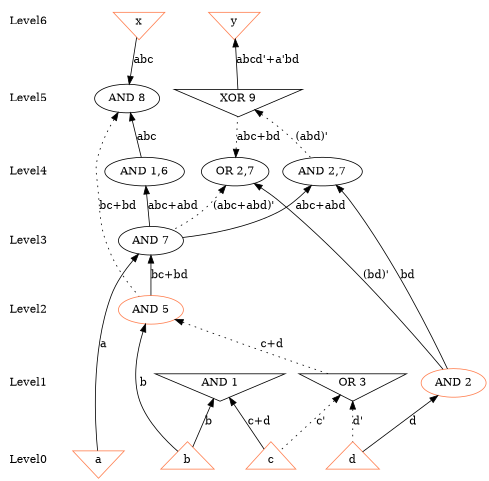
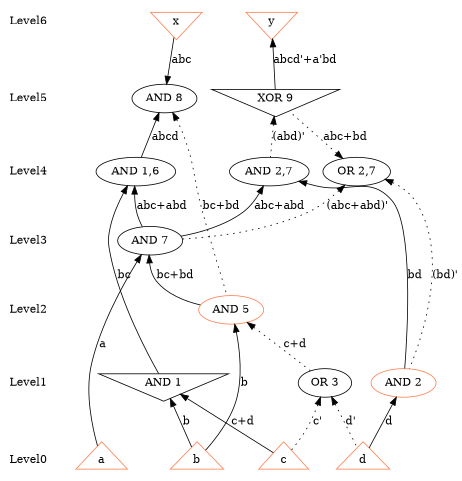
(147, 137) -> (165, 137)
(357, 274) -> (432, 270)
none -> (117, 281)
(353, 383) -> (325, 383)
(99, 460) -> (102, 460)
